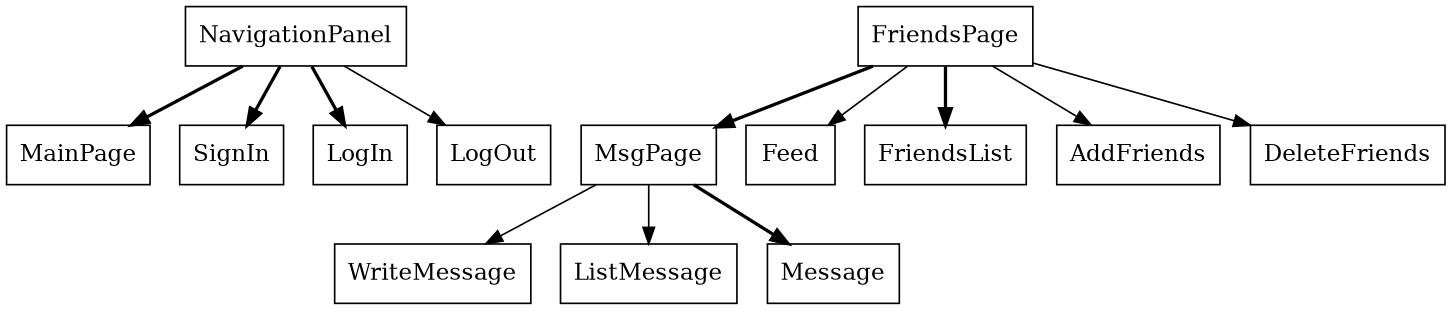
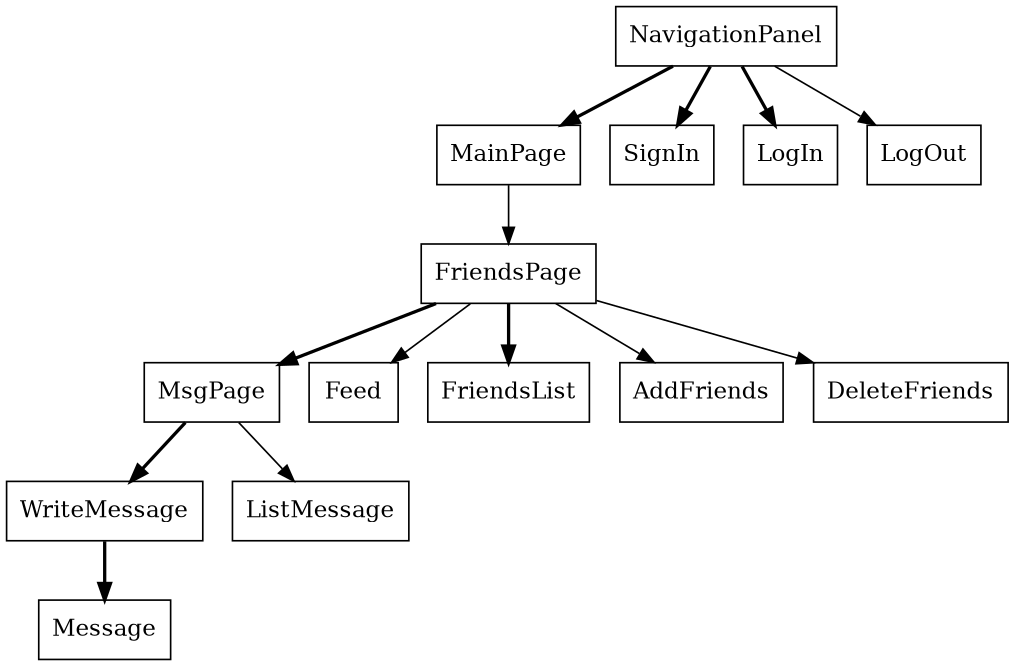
none -> (509, 206)
(548, 210) -> (164, 446)
(734, 210) -> (105, 562)
